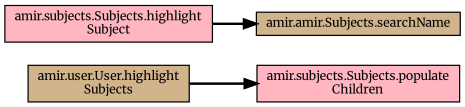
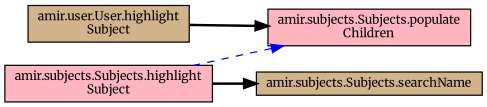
(358, 24) -> (369, 84)
none -> (233, 57)
(109, 84) -> (109, 24)
